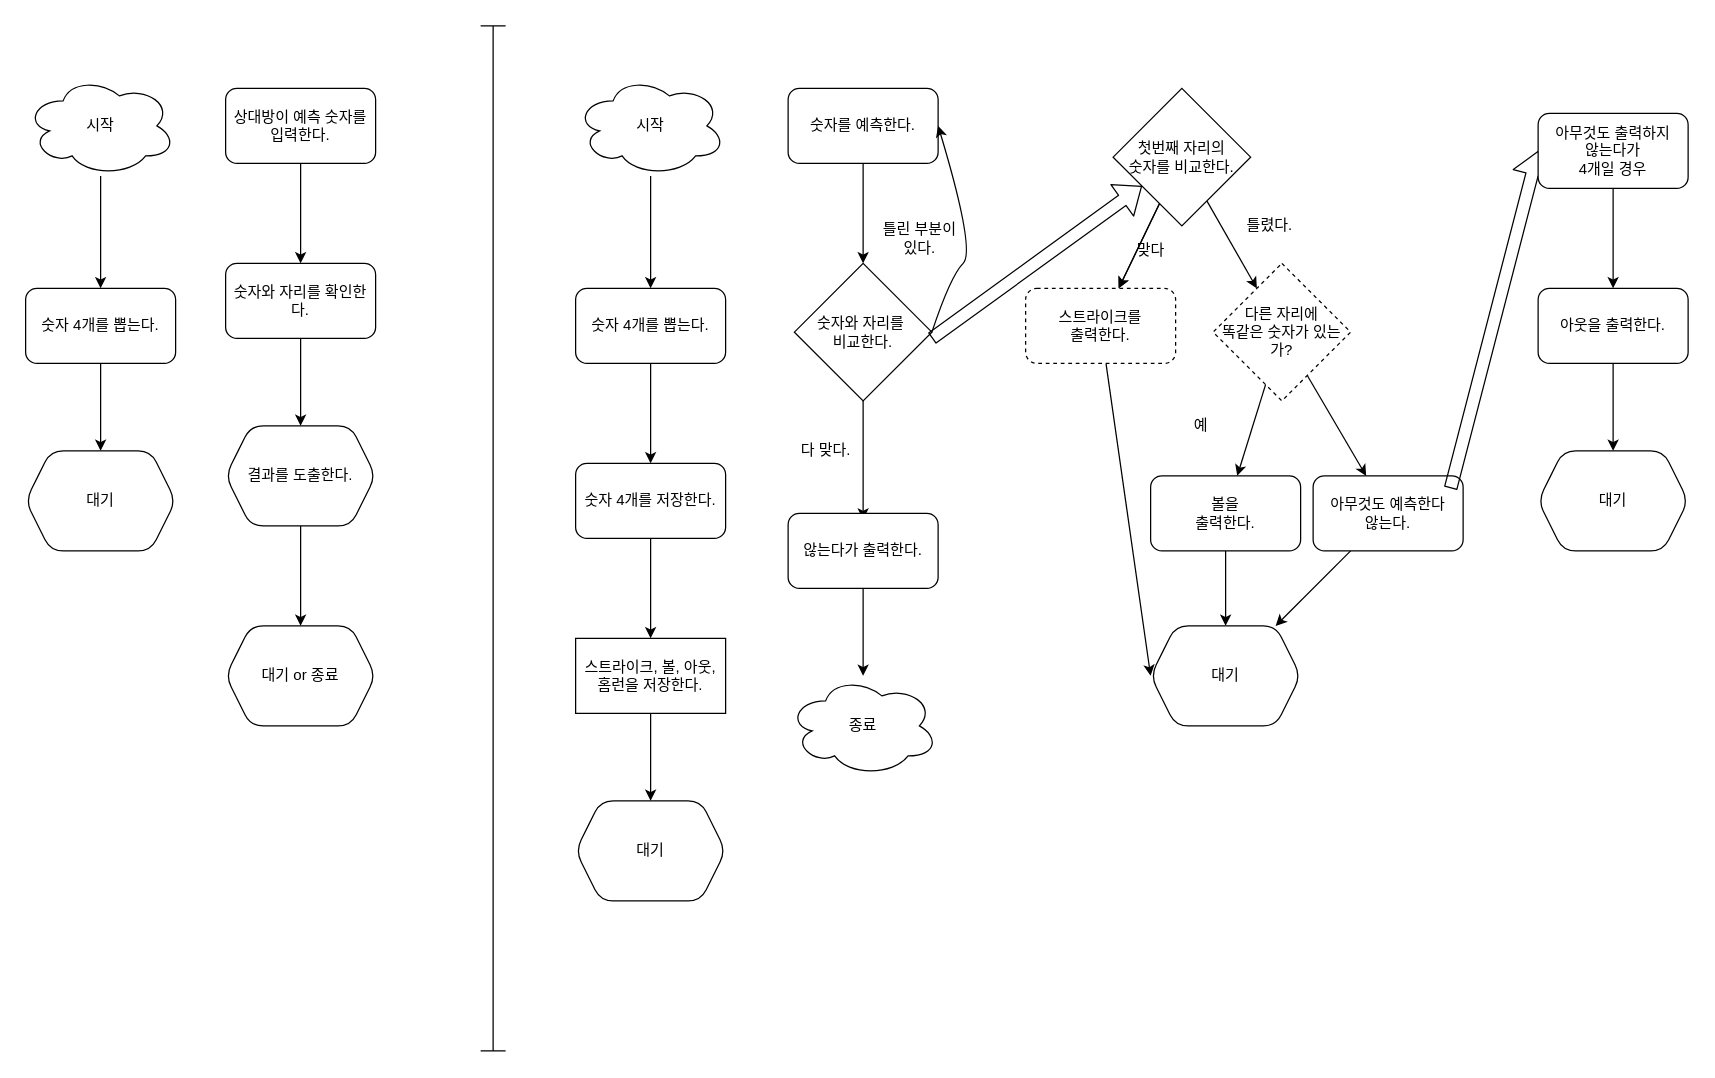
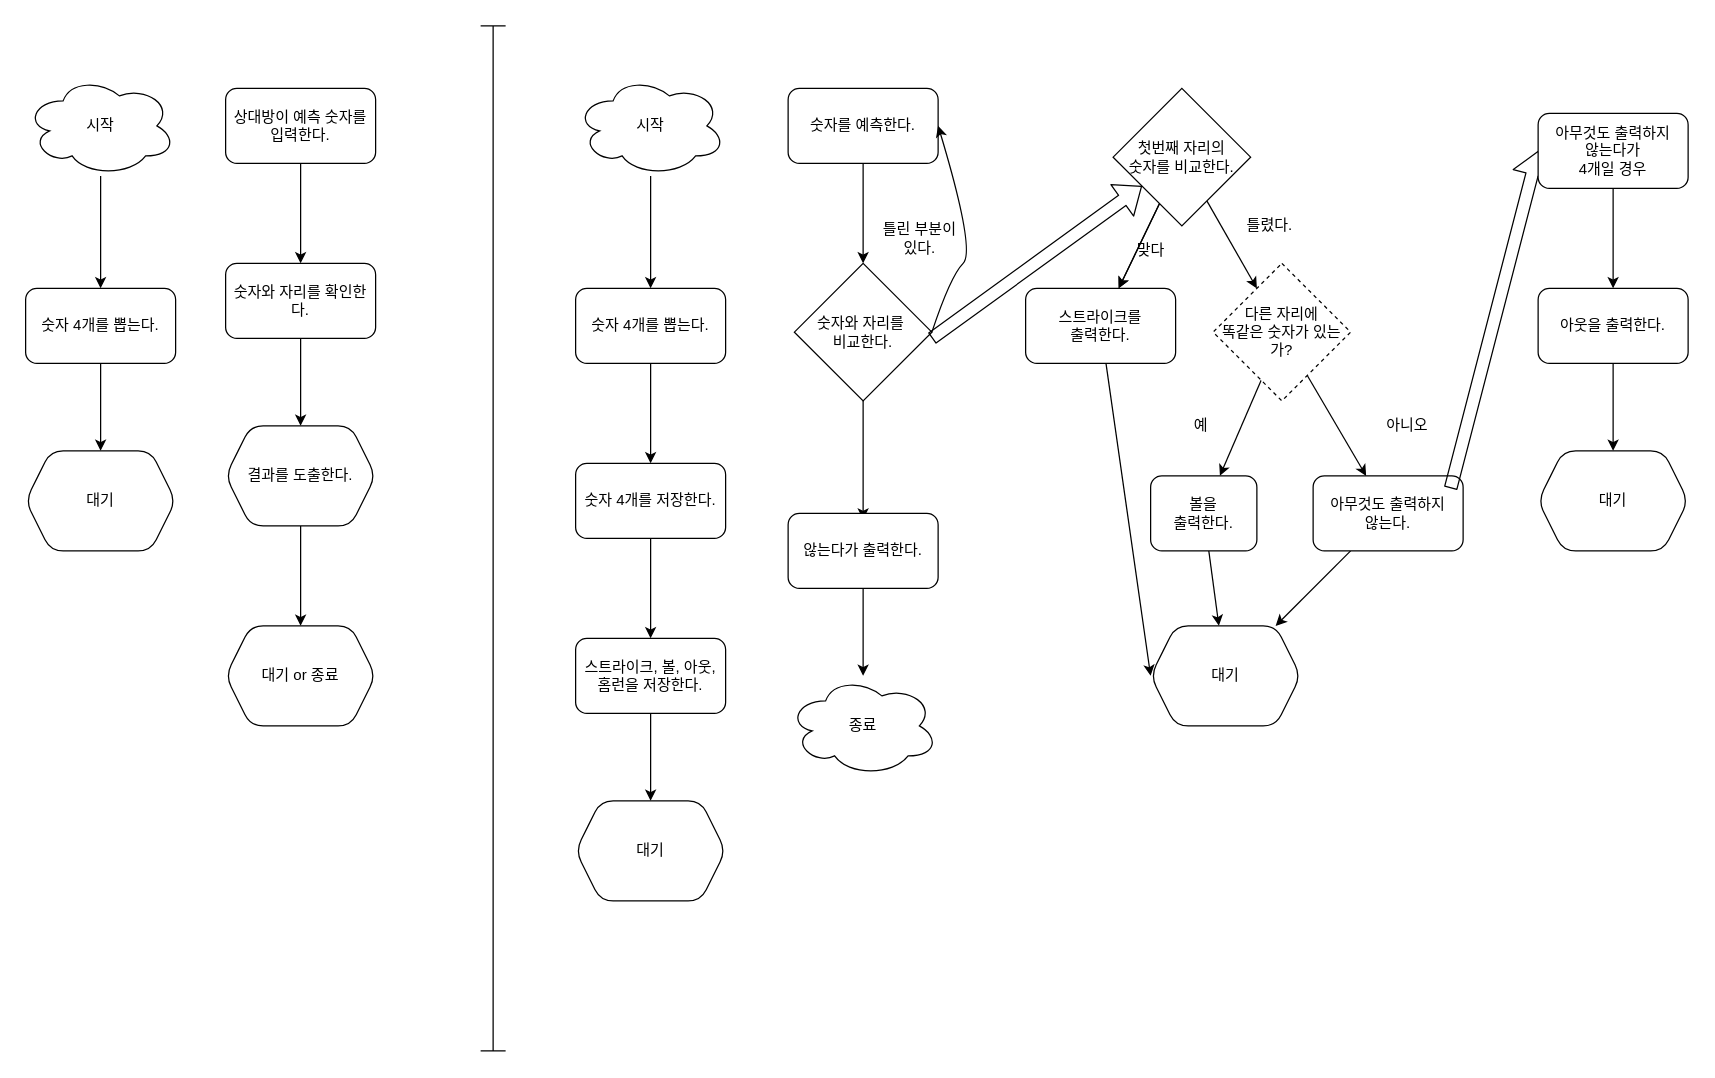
(1101, 326) -> (1101, 326)
none -> (1407, 426)
(826, 451) -> none
(1226, 513) -> (1204, 513)
(1388, 513) -> (1388, 513)
(651, 676) -> (651, 676)
